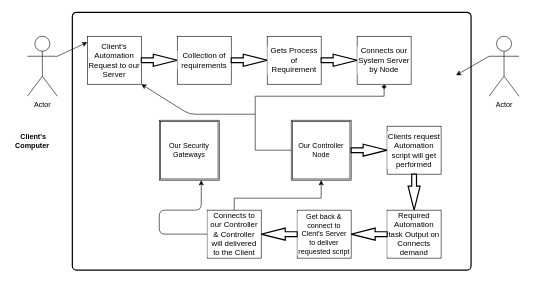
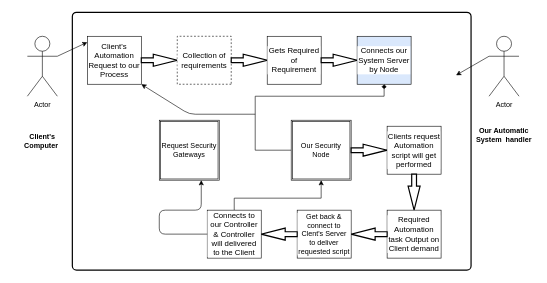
(114, 60) -> (114, 60)
(204, 60) -> (204, 60)
(294, 60) -> (294, 60)
(384, 60) -> (384, 60)
none -> (504, 135)
(33, 141) -> (42, 141)
(189, 150) -> (189, 150)
(321, 150) -> (321, 150)
(414, 234) -> (414, 234)
